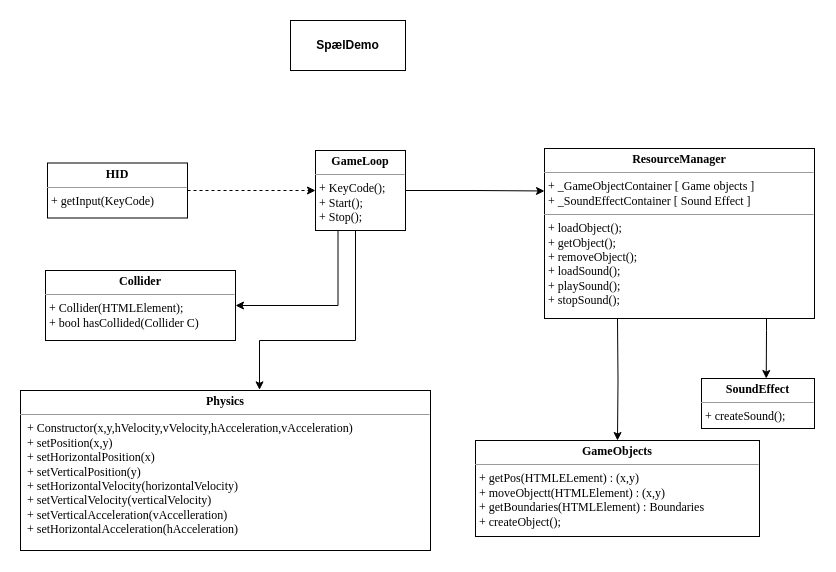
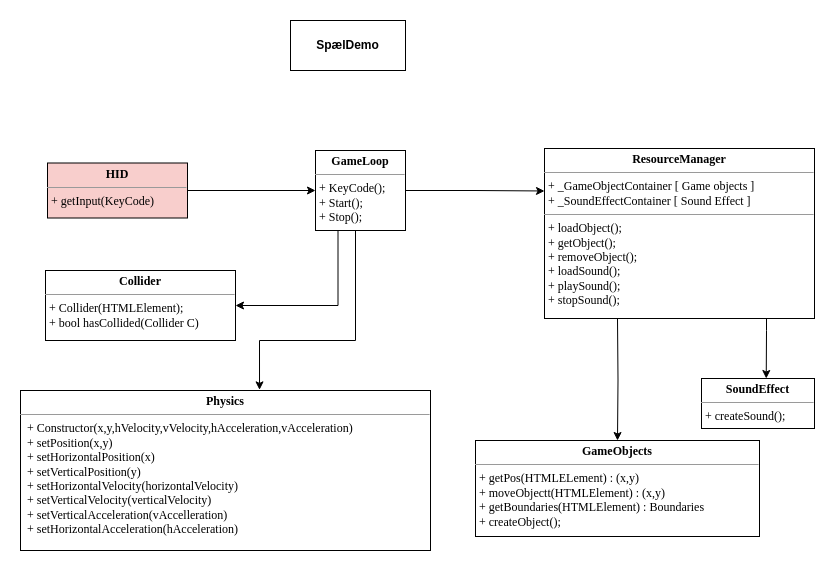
(118, 191) -> (118, 191)
(248, 191) -> (248, 191)
